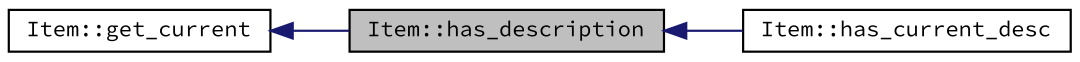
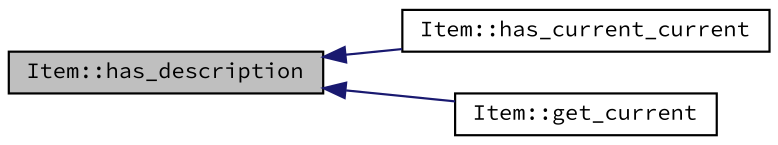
(321, 31) -> (401, 96)
(907, 31) -> (586, 31)
